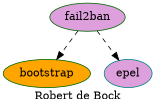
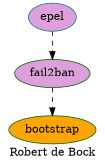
(106, 42) -> (52, 42)
